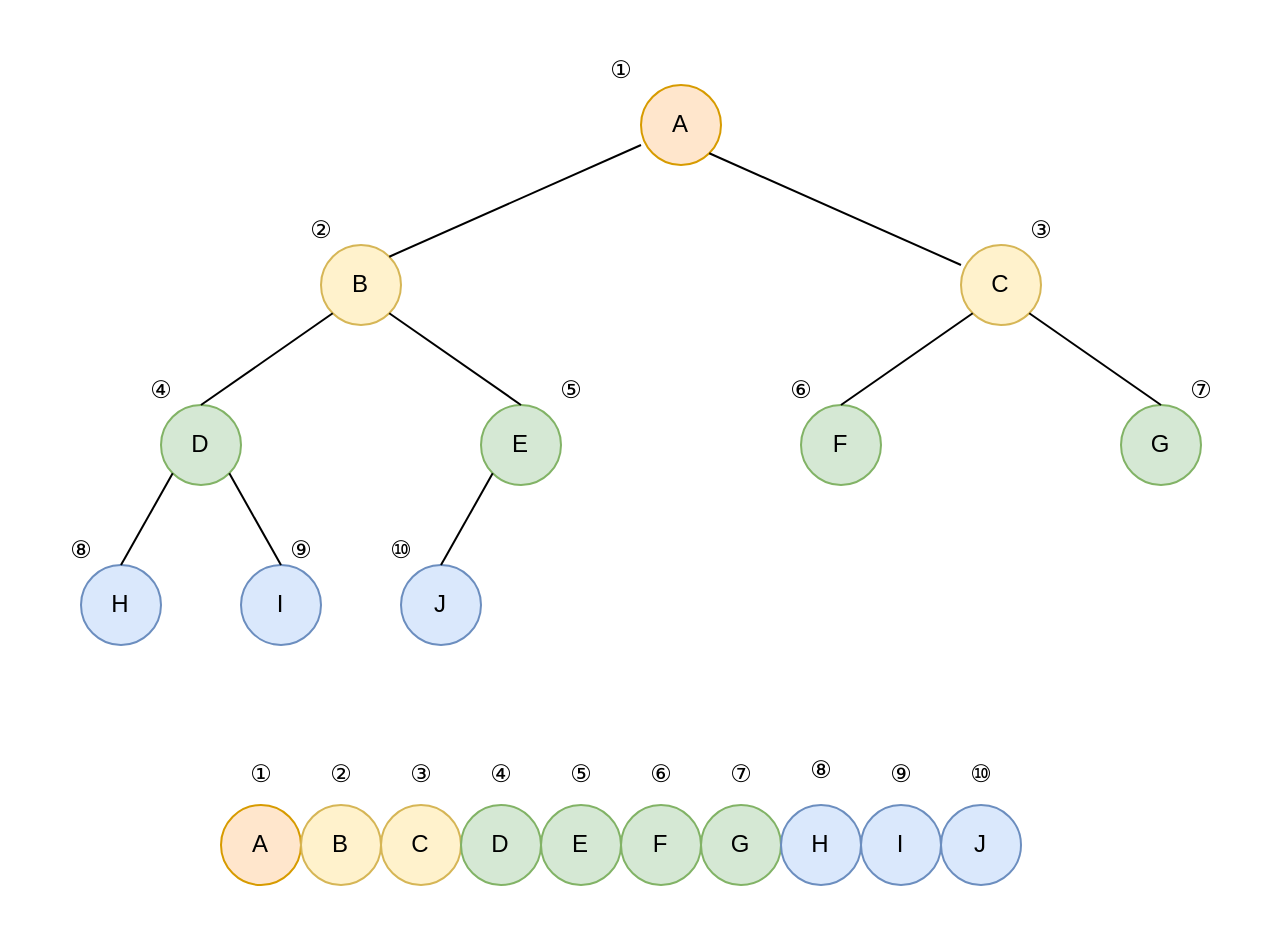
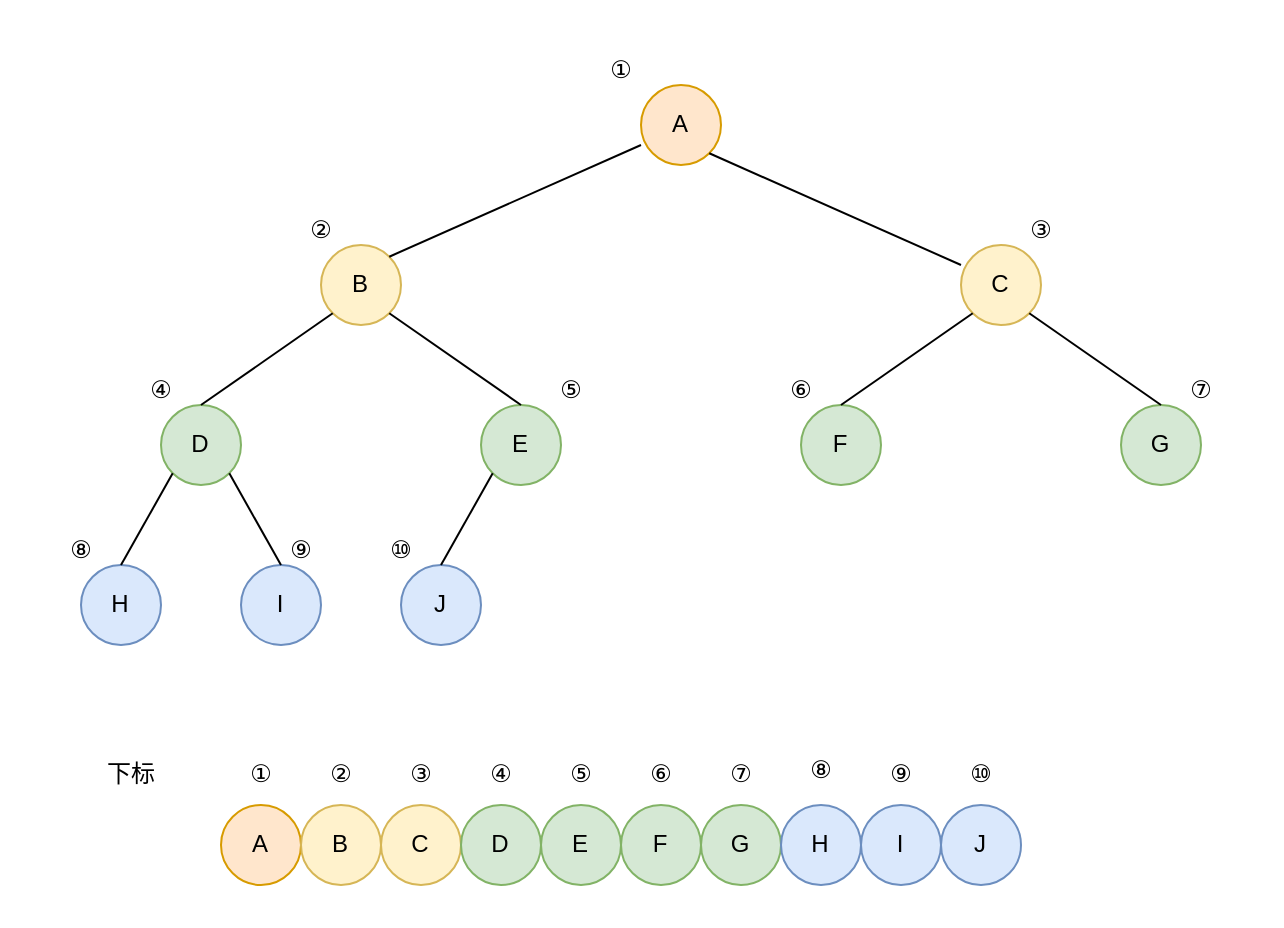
none -> (131, 775)
